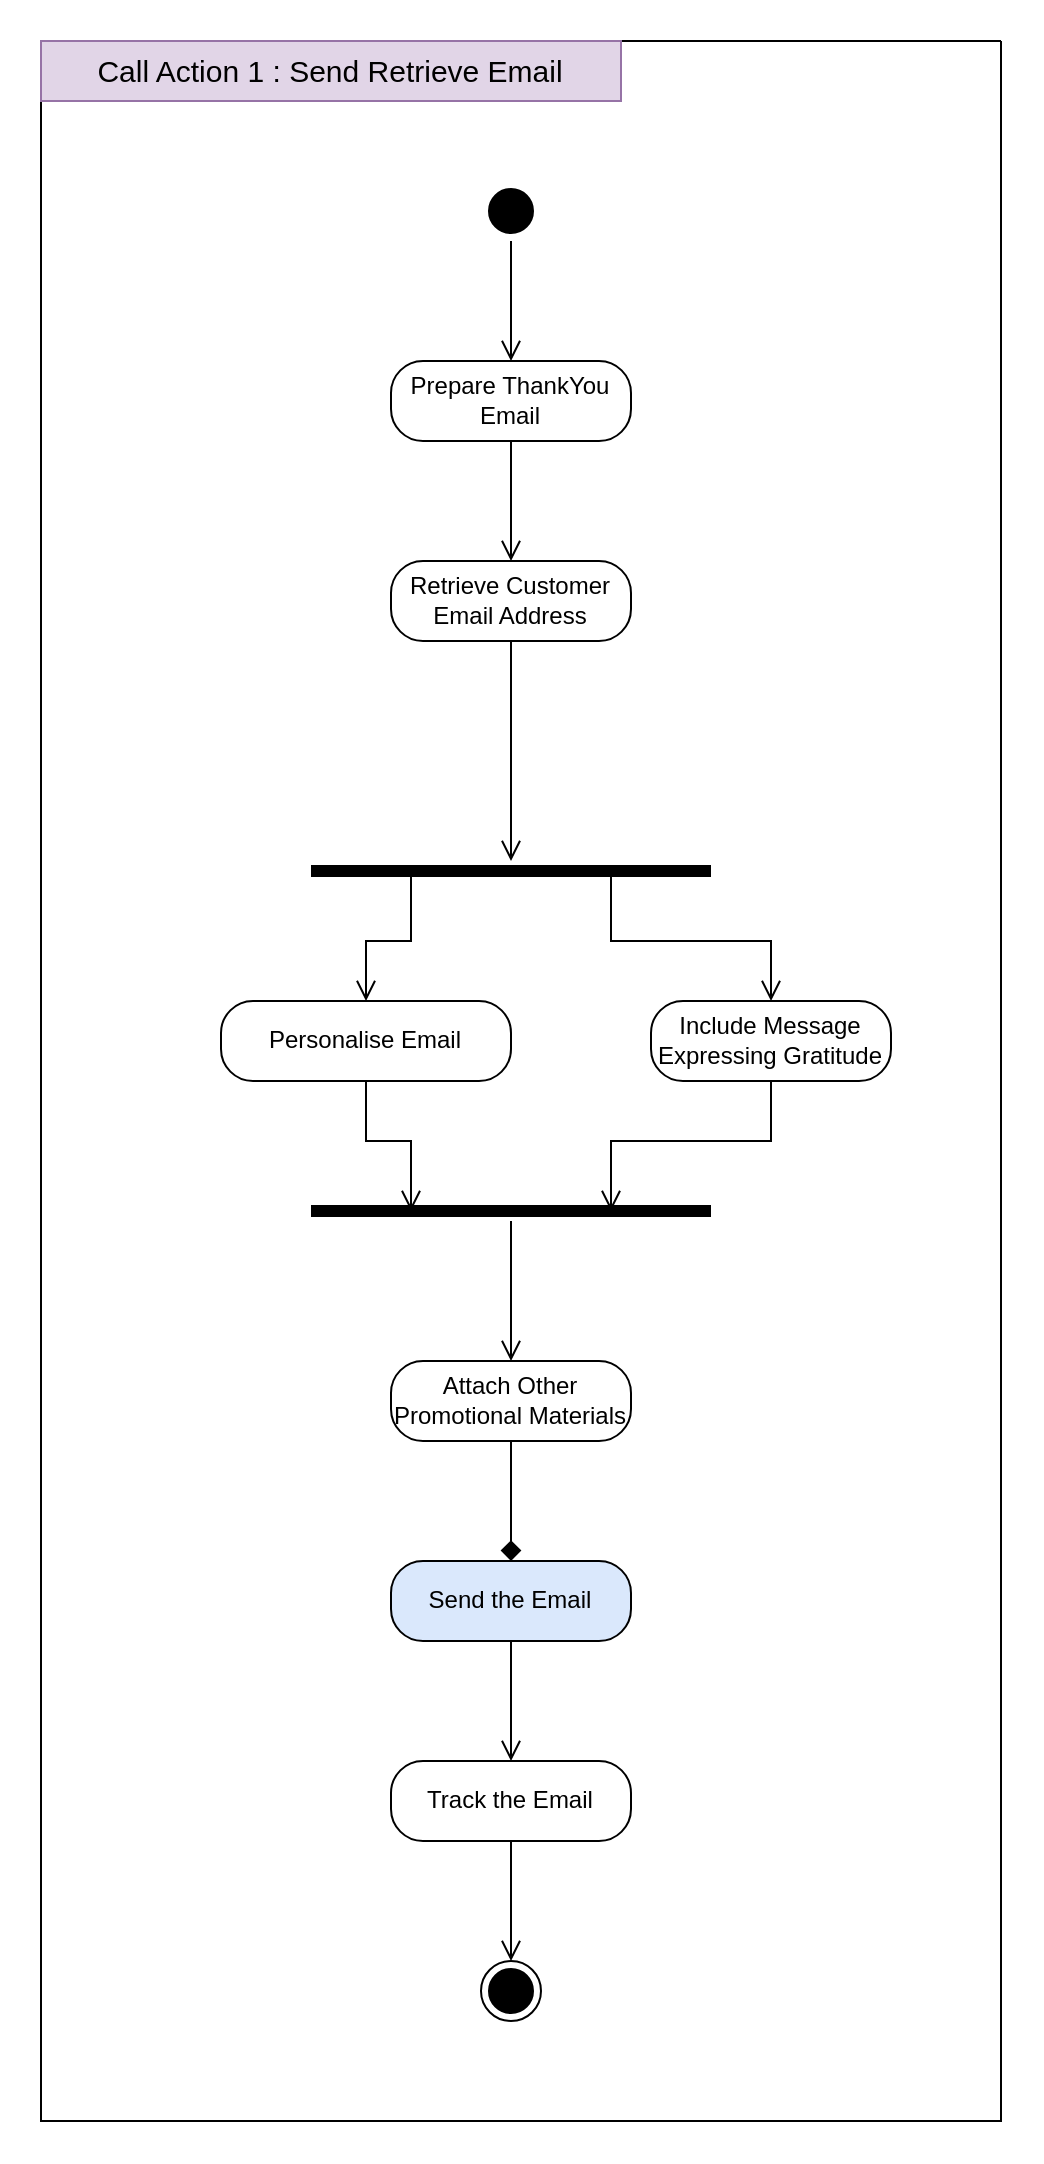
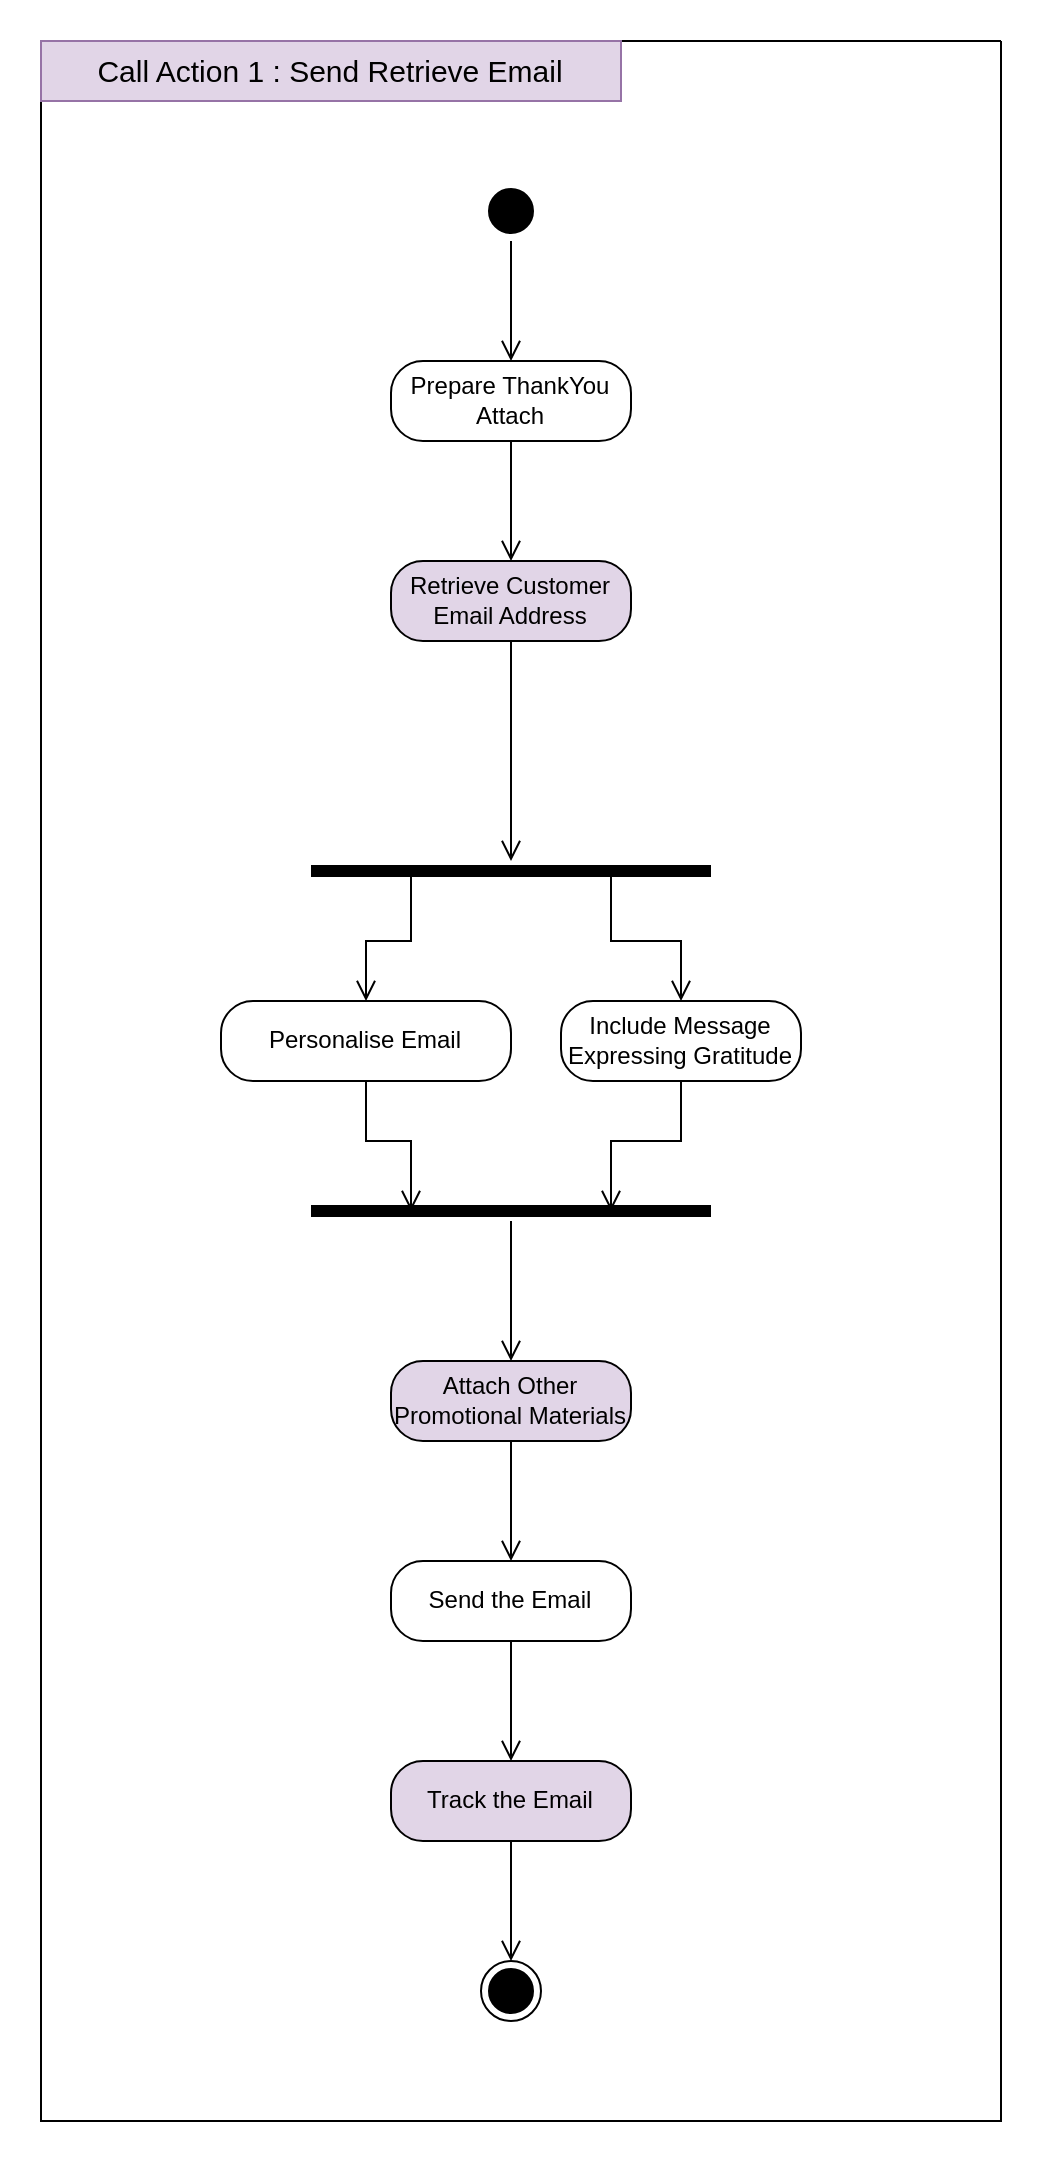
(511, 401) -> (511, 401)
(511, 601) -> (511, 601)
(771, 1041) -> (681, 1041)
(511, 1401) -> (511, 1401)
(511, 1541) -> (511, 1548)
(511, 1601) -> (511, 1601)
(511, 1801) -> (511, 1801)
